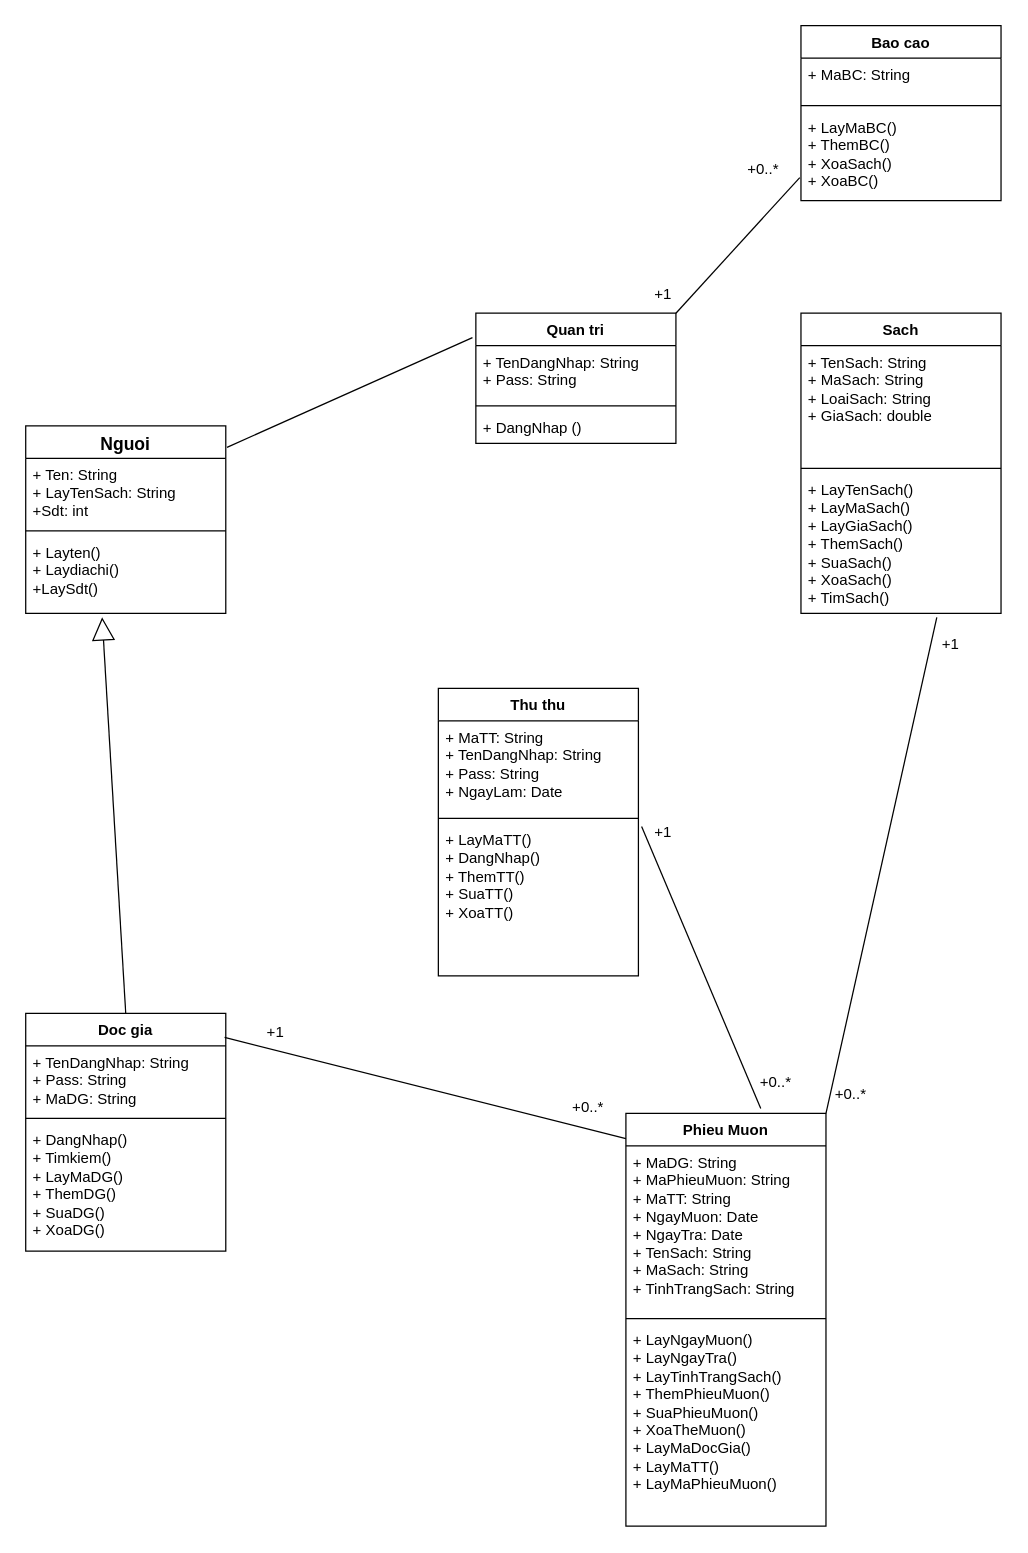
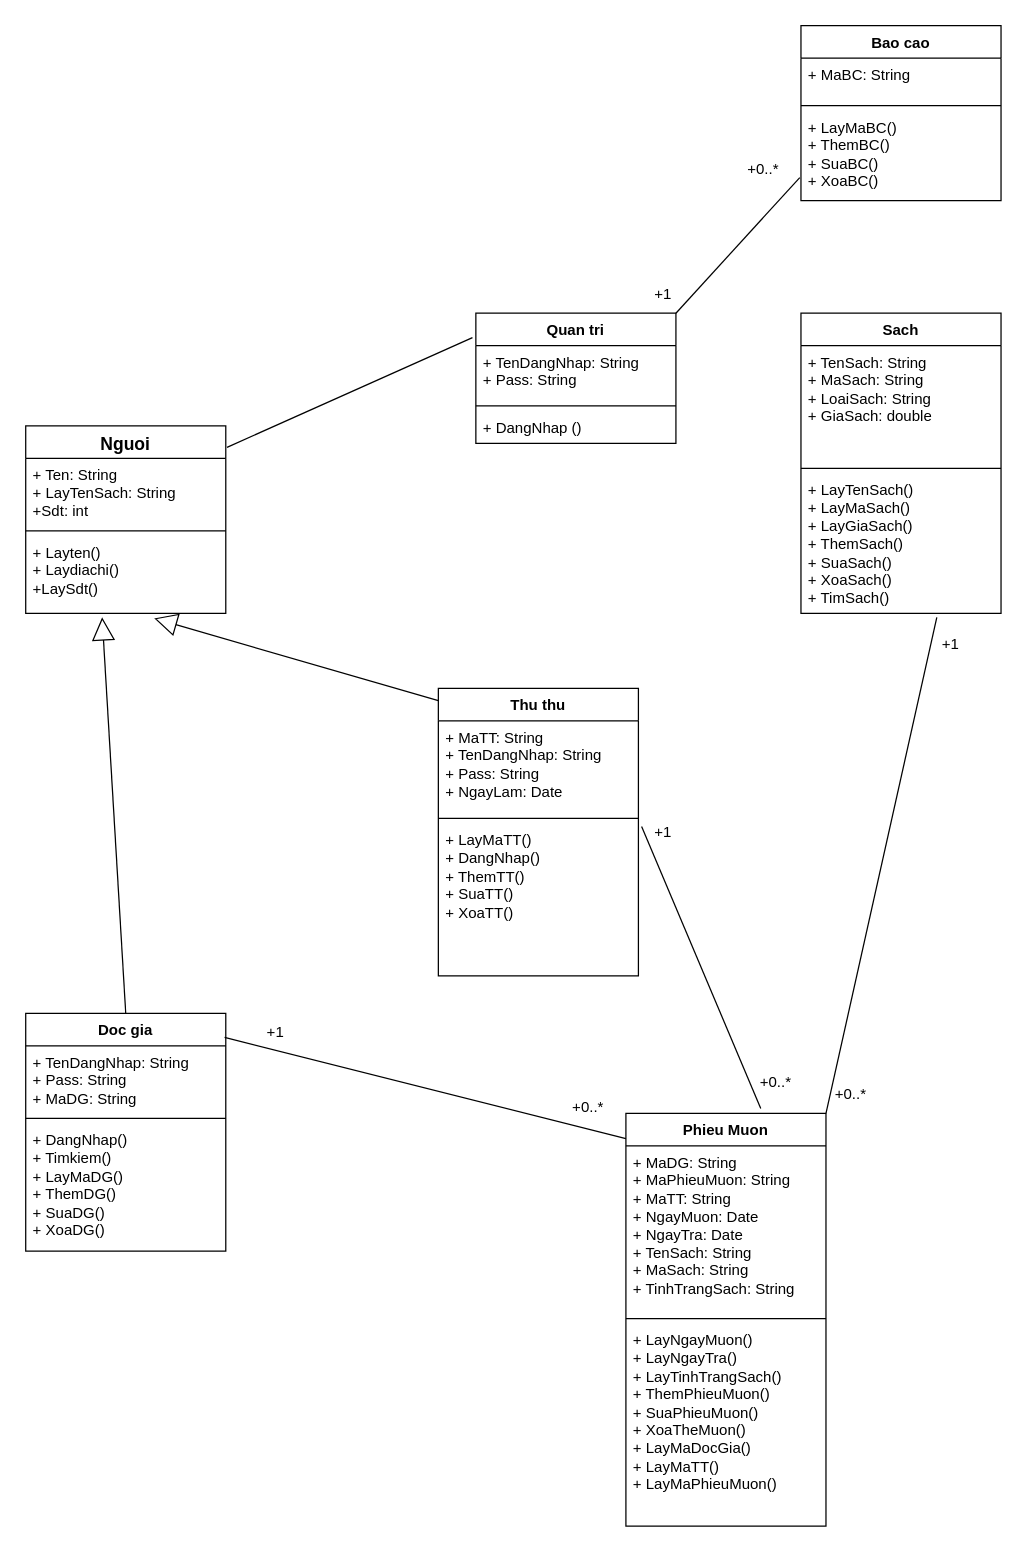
(852, 155) -> (852, 155)
none -> (307, 663)
